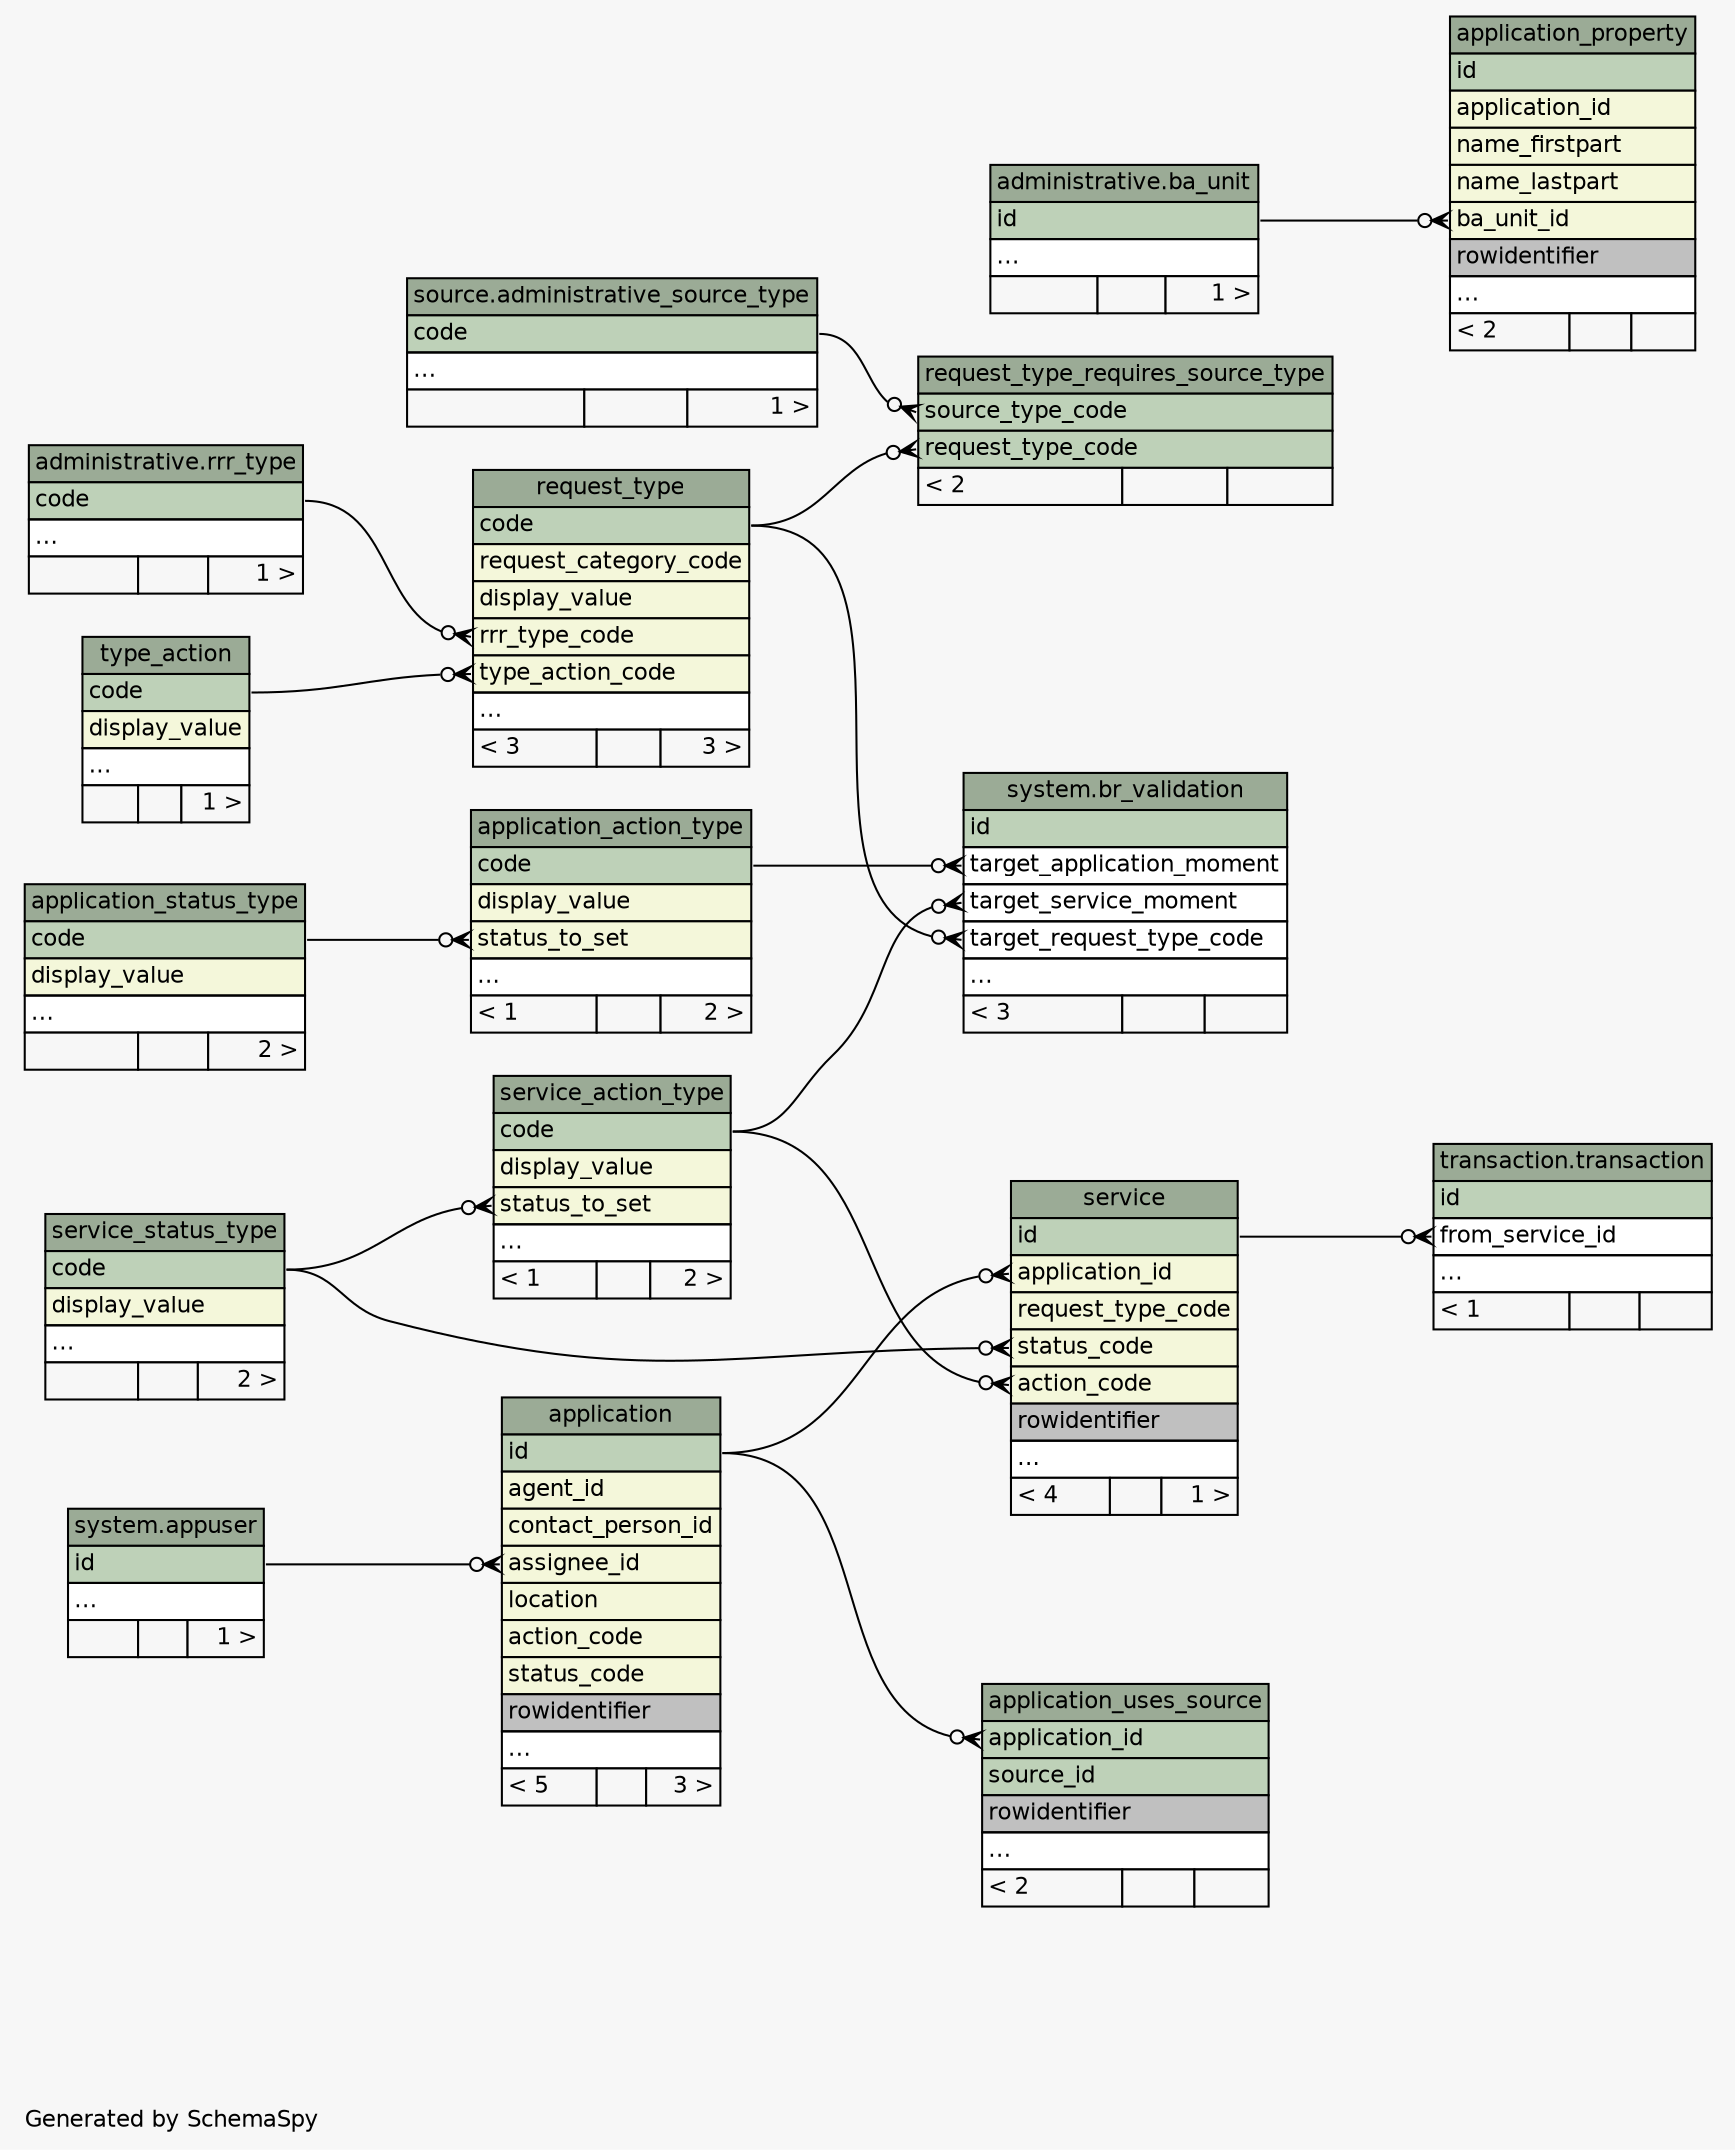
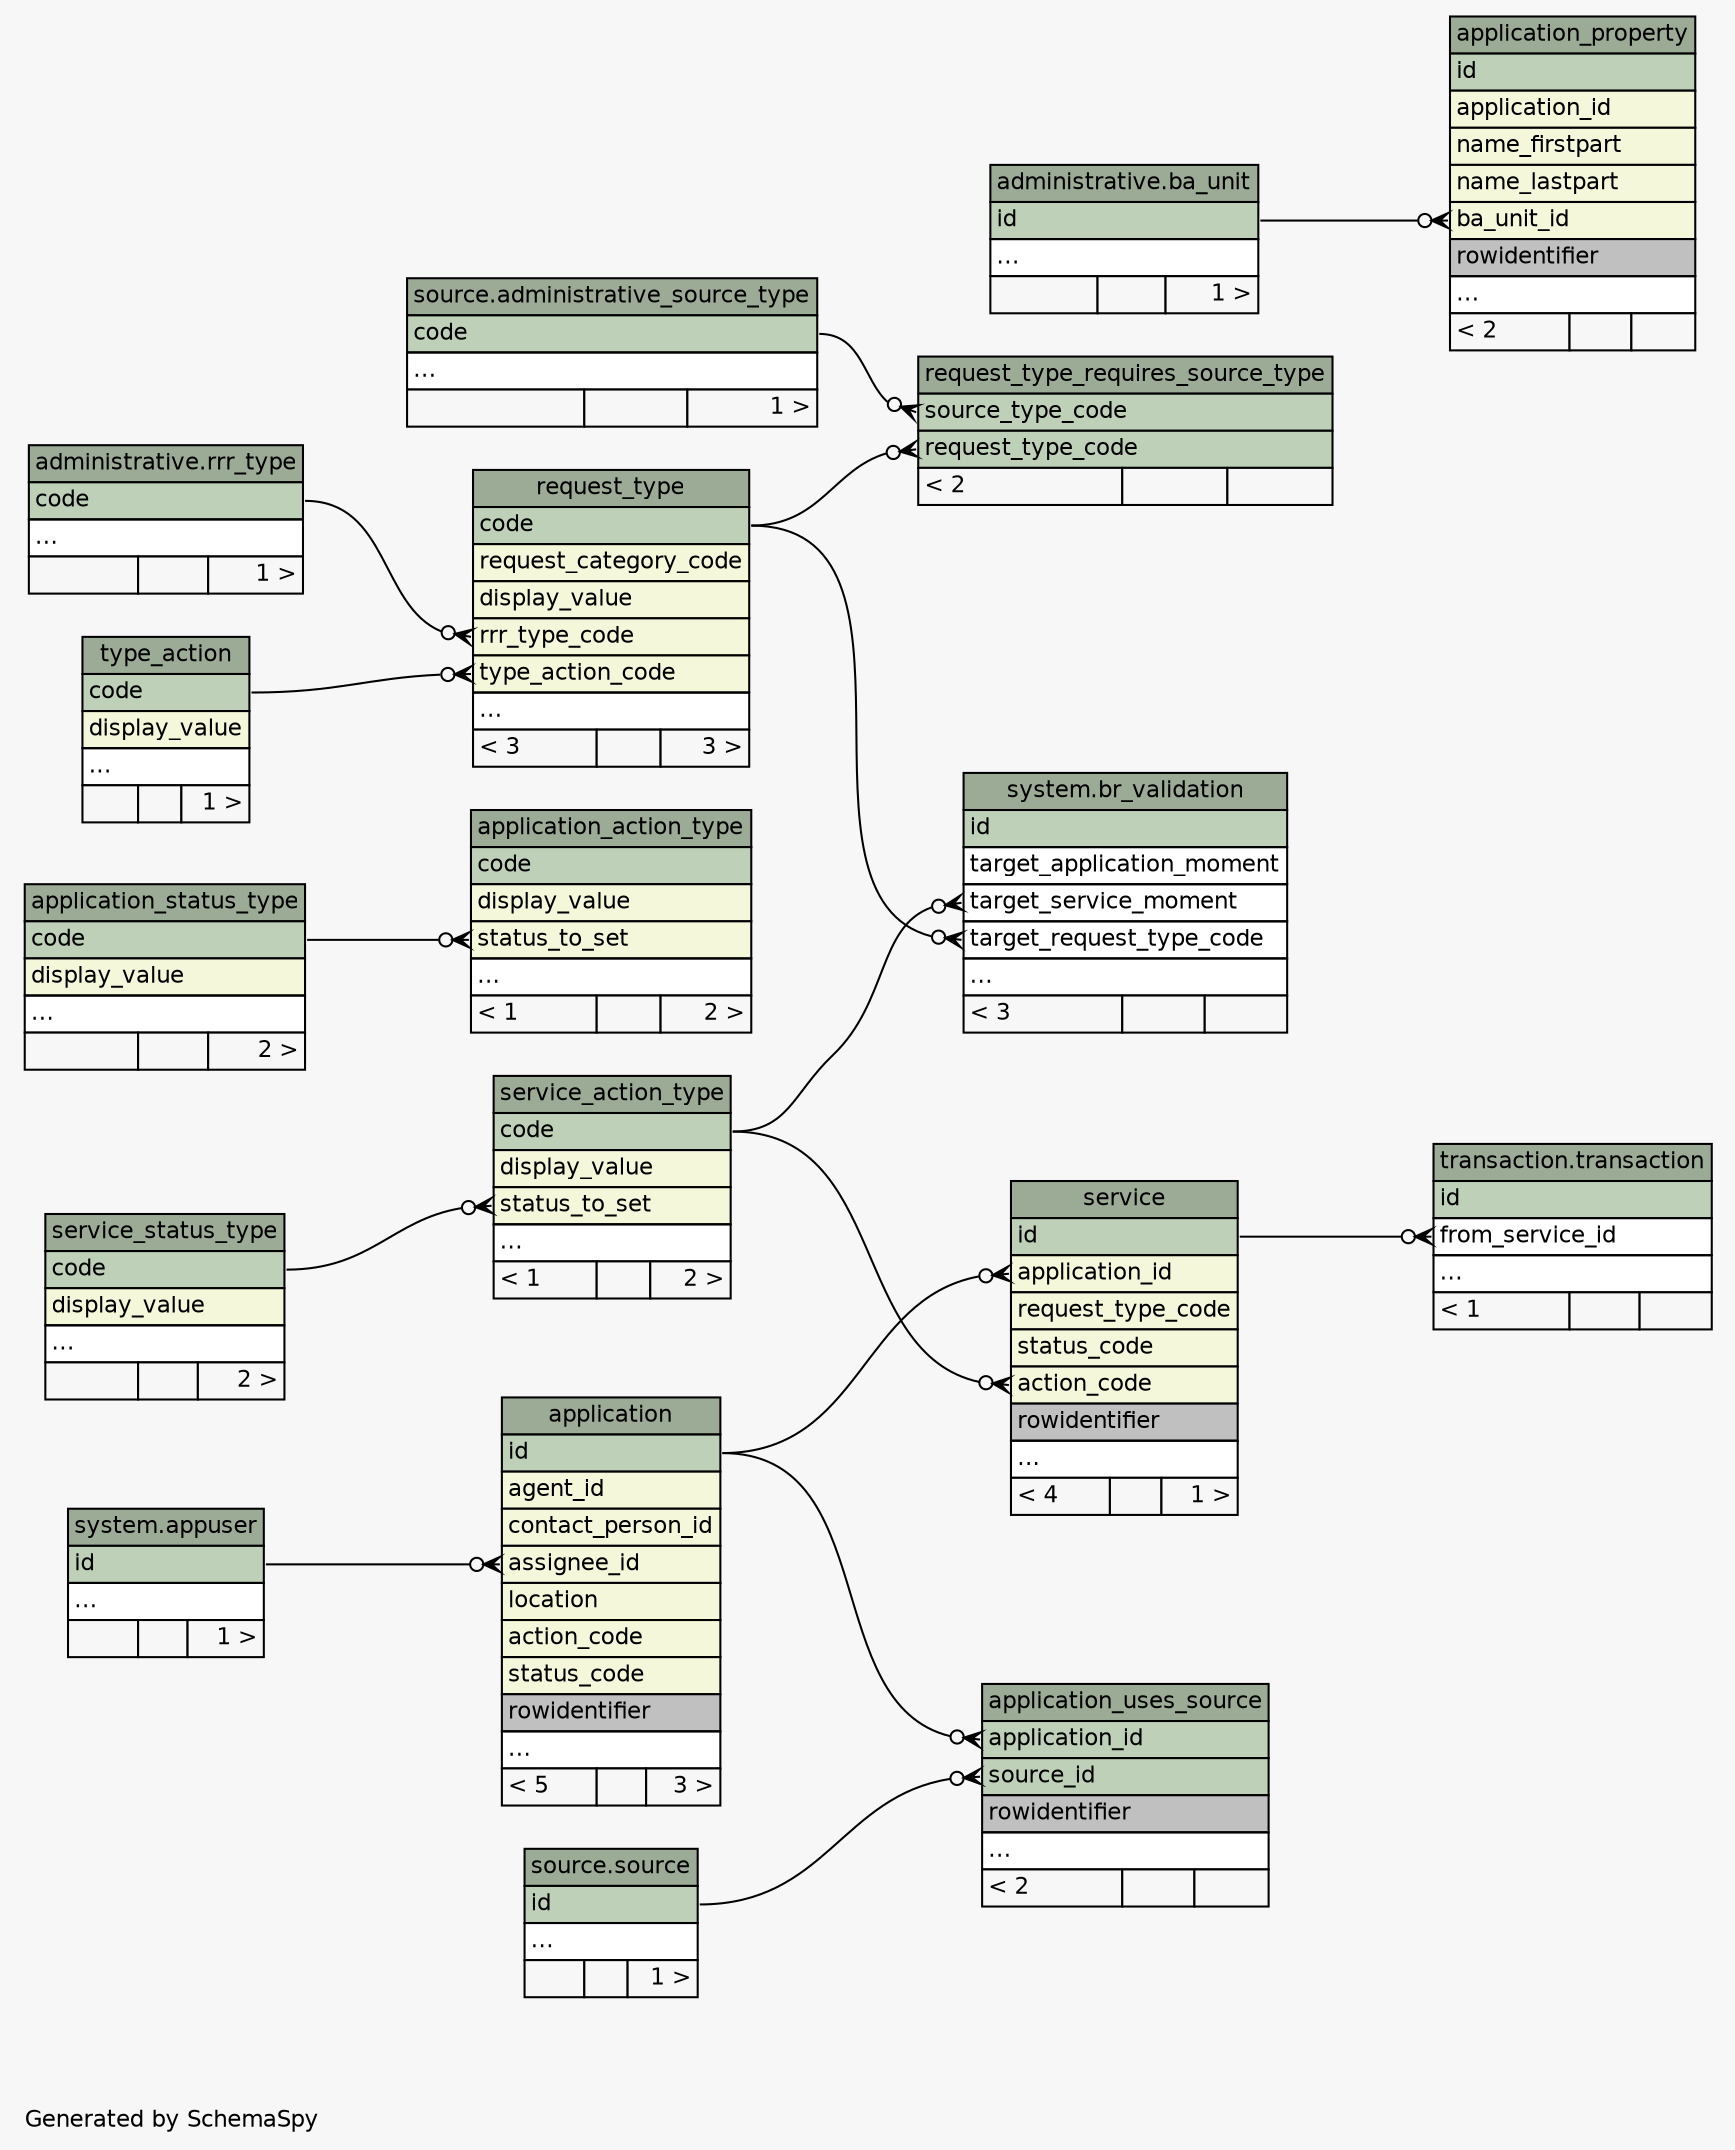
(842, 866) -> none
(624, 1360) -> none
none -> (611, 1923)
